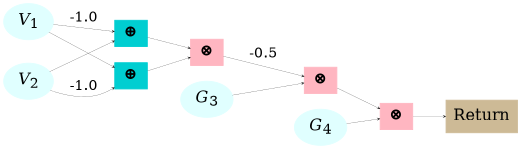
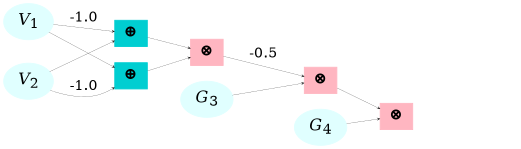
(482, 116) -> none
